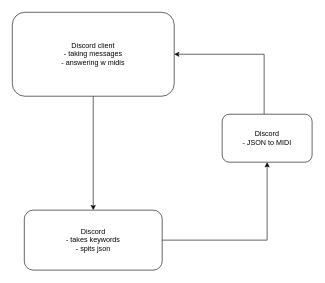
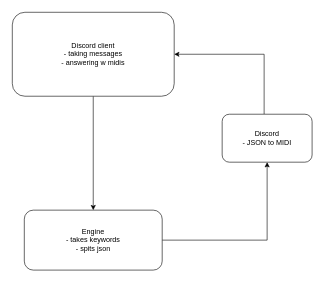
(93, 240) -> (93, 240)
